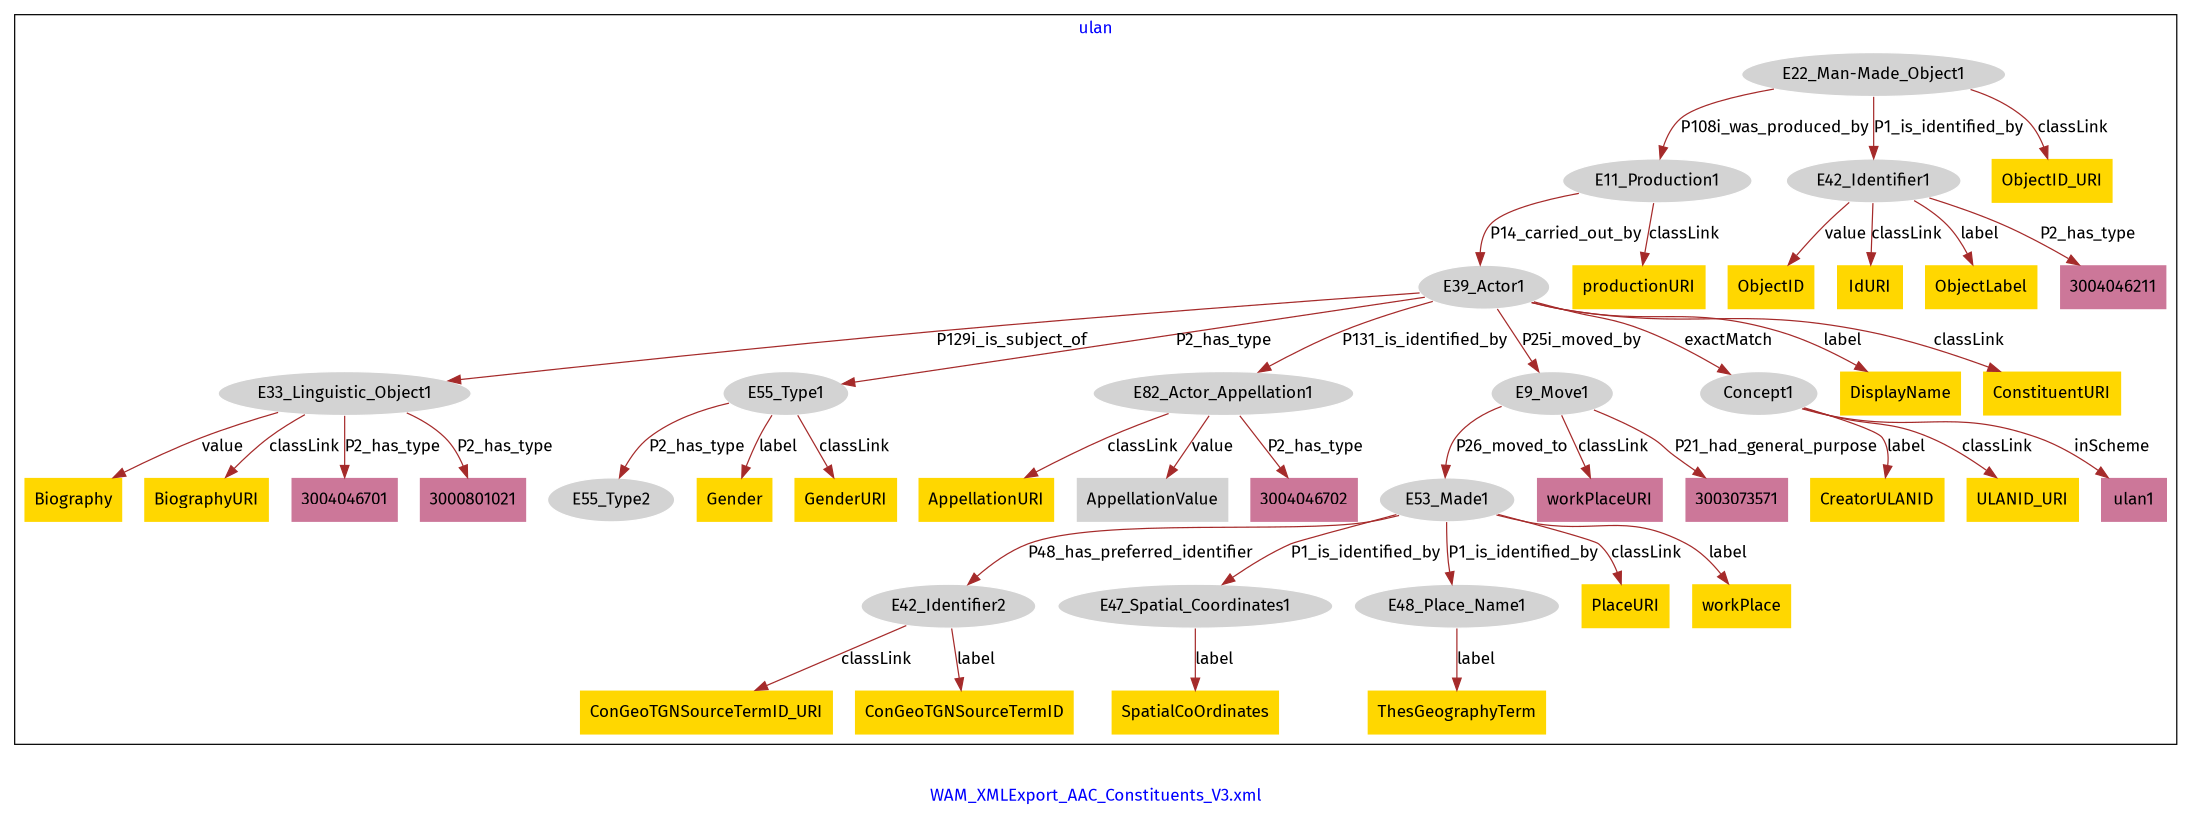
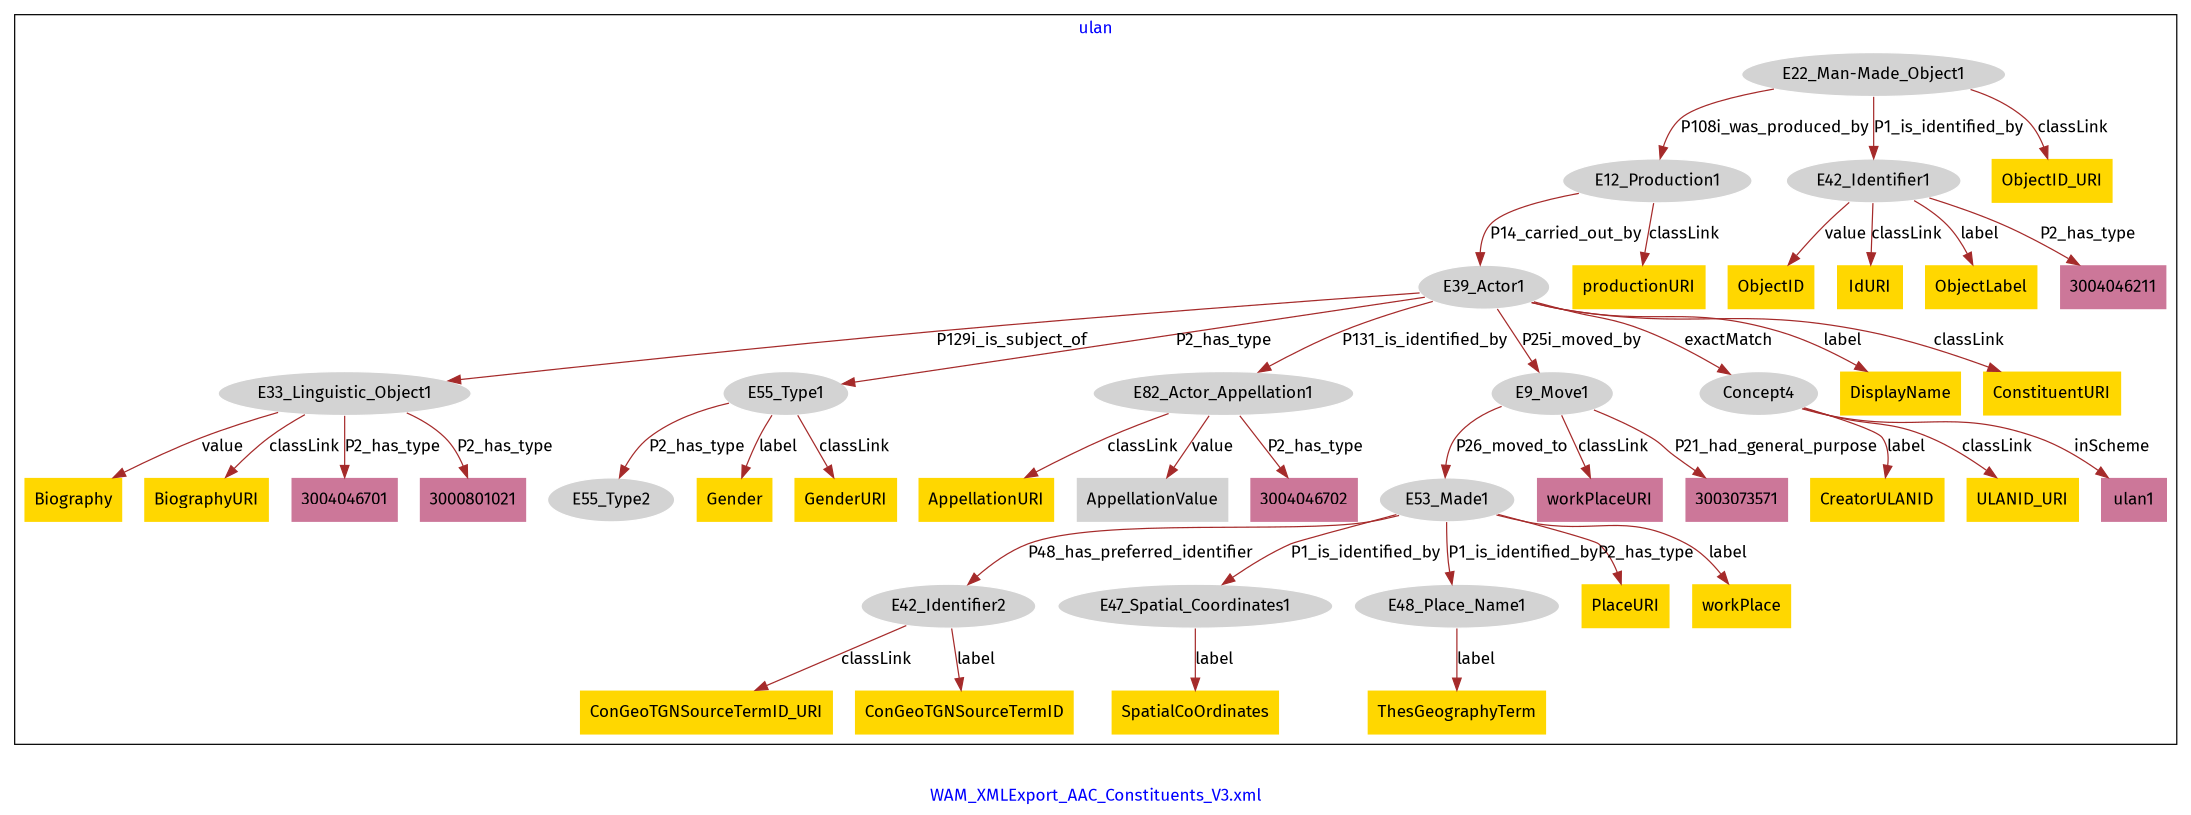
(1657, 181) -> (1657, 181)
(1759, 394) -> (1759, 394)
(1646, 553) -> (1646, 553)
